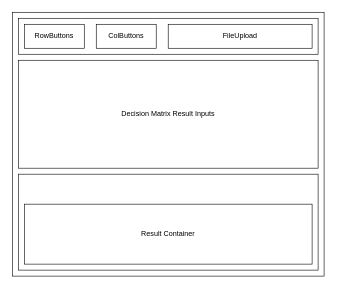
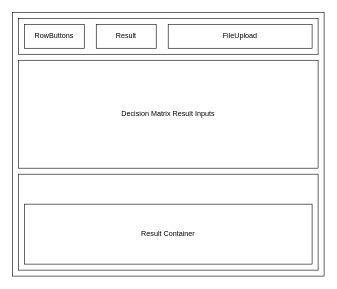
(126, 36) -> (126, 36)
